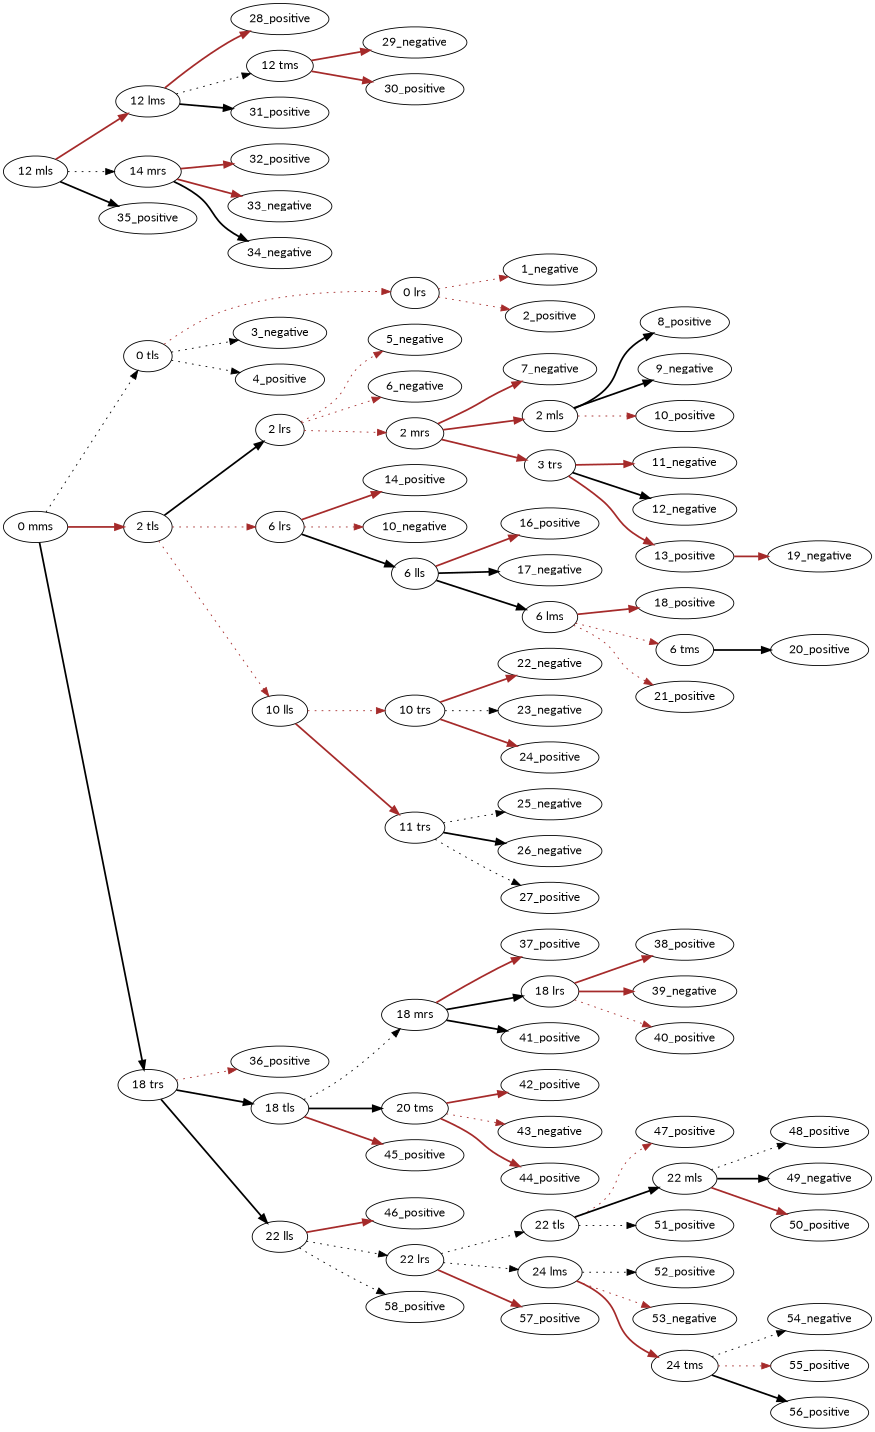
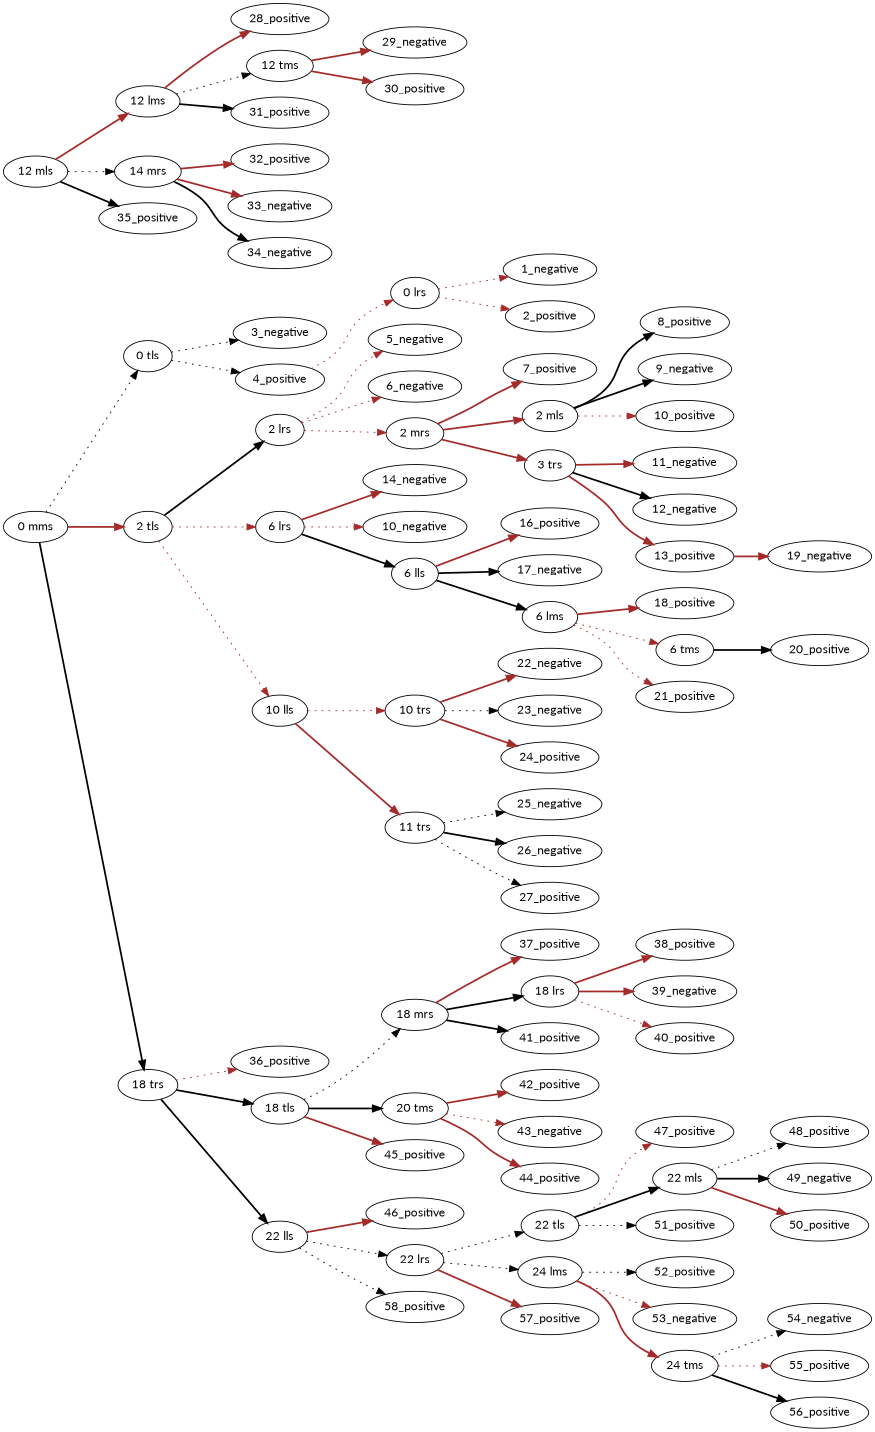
(268, 300) -> (348, 335)
(550, 369) -> (550, 369)
(415, 480) -> (415, 480)
